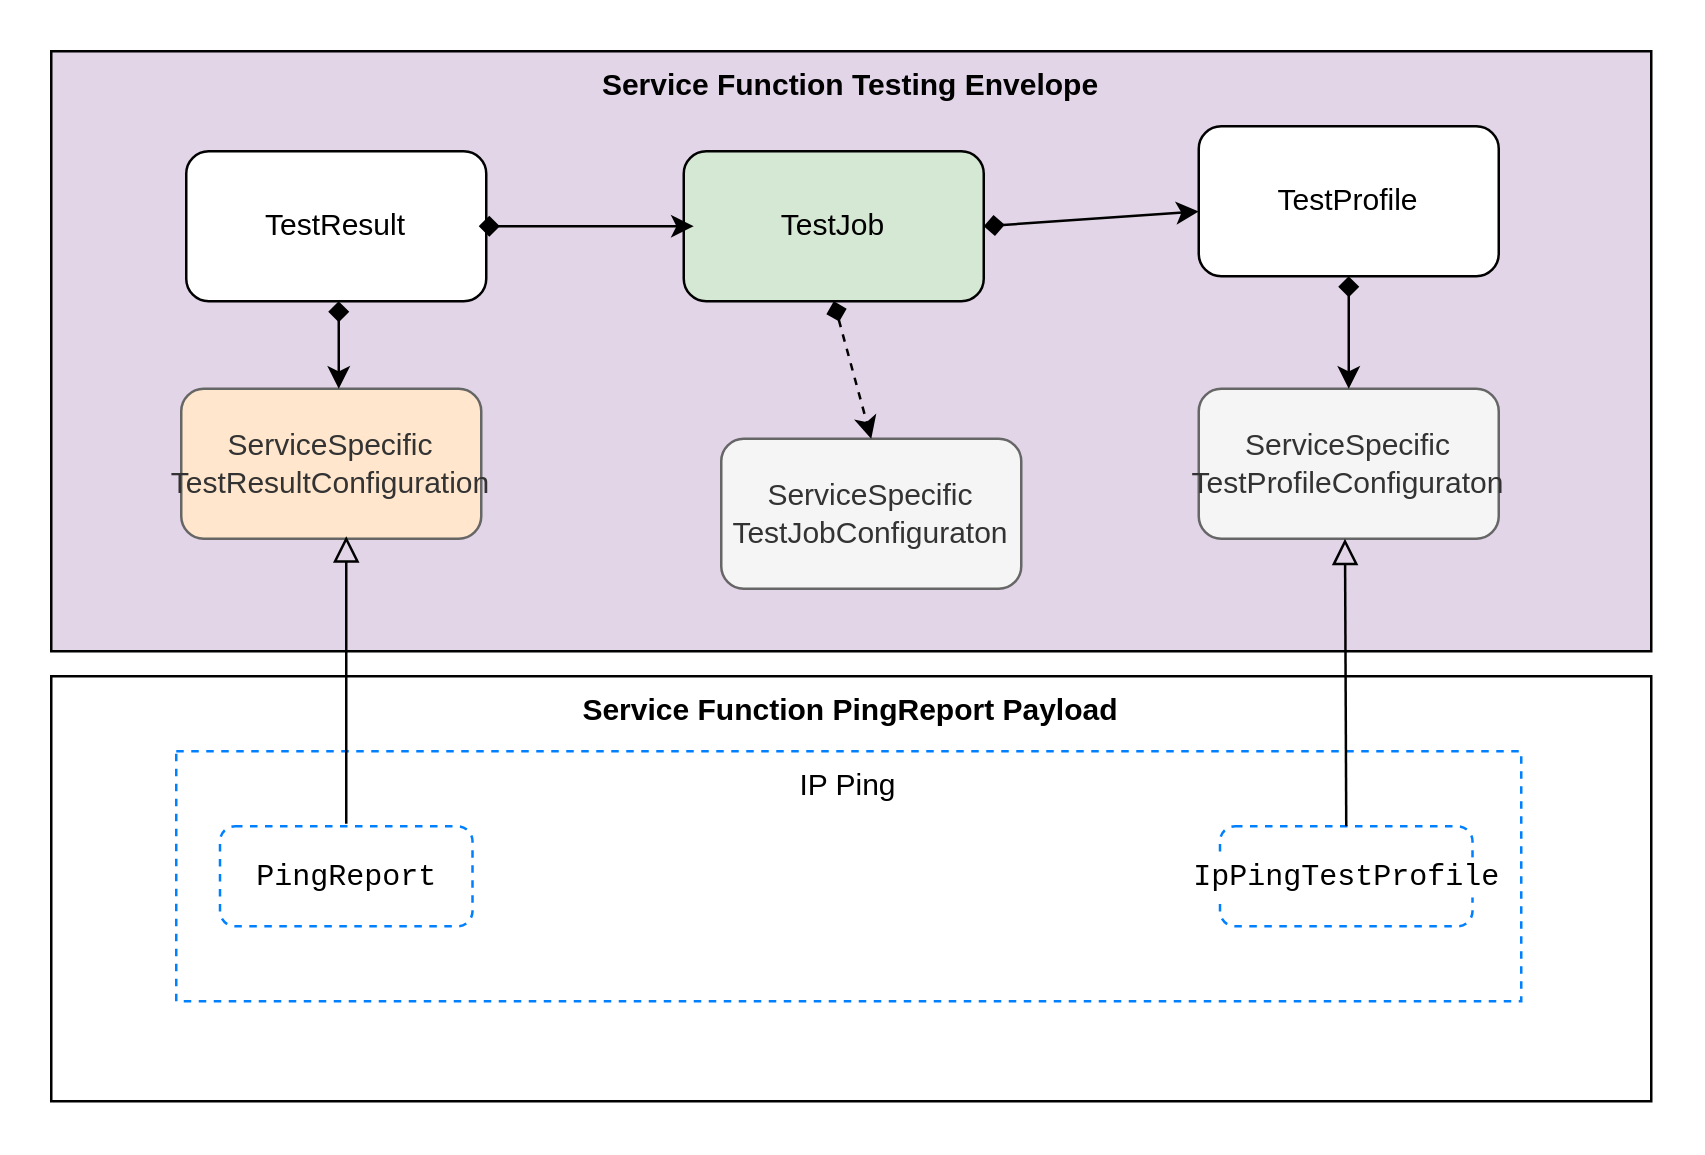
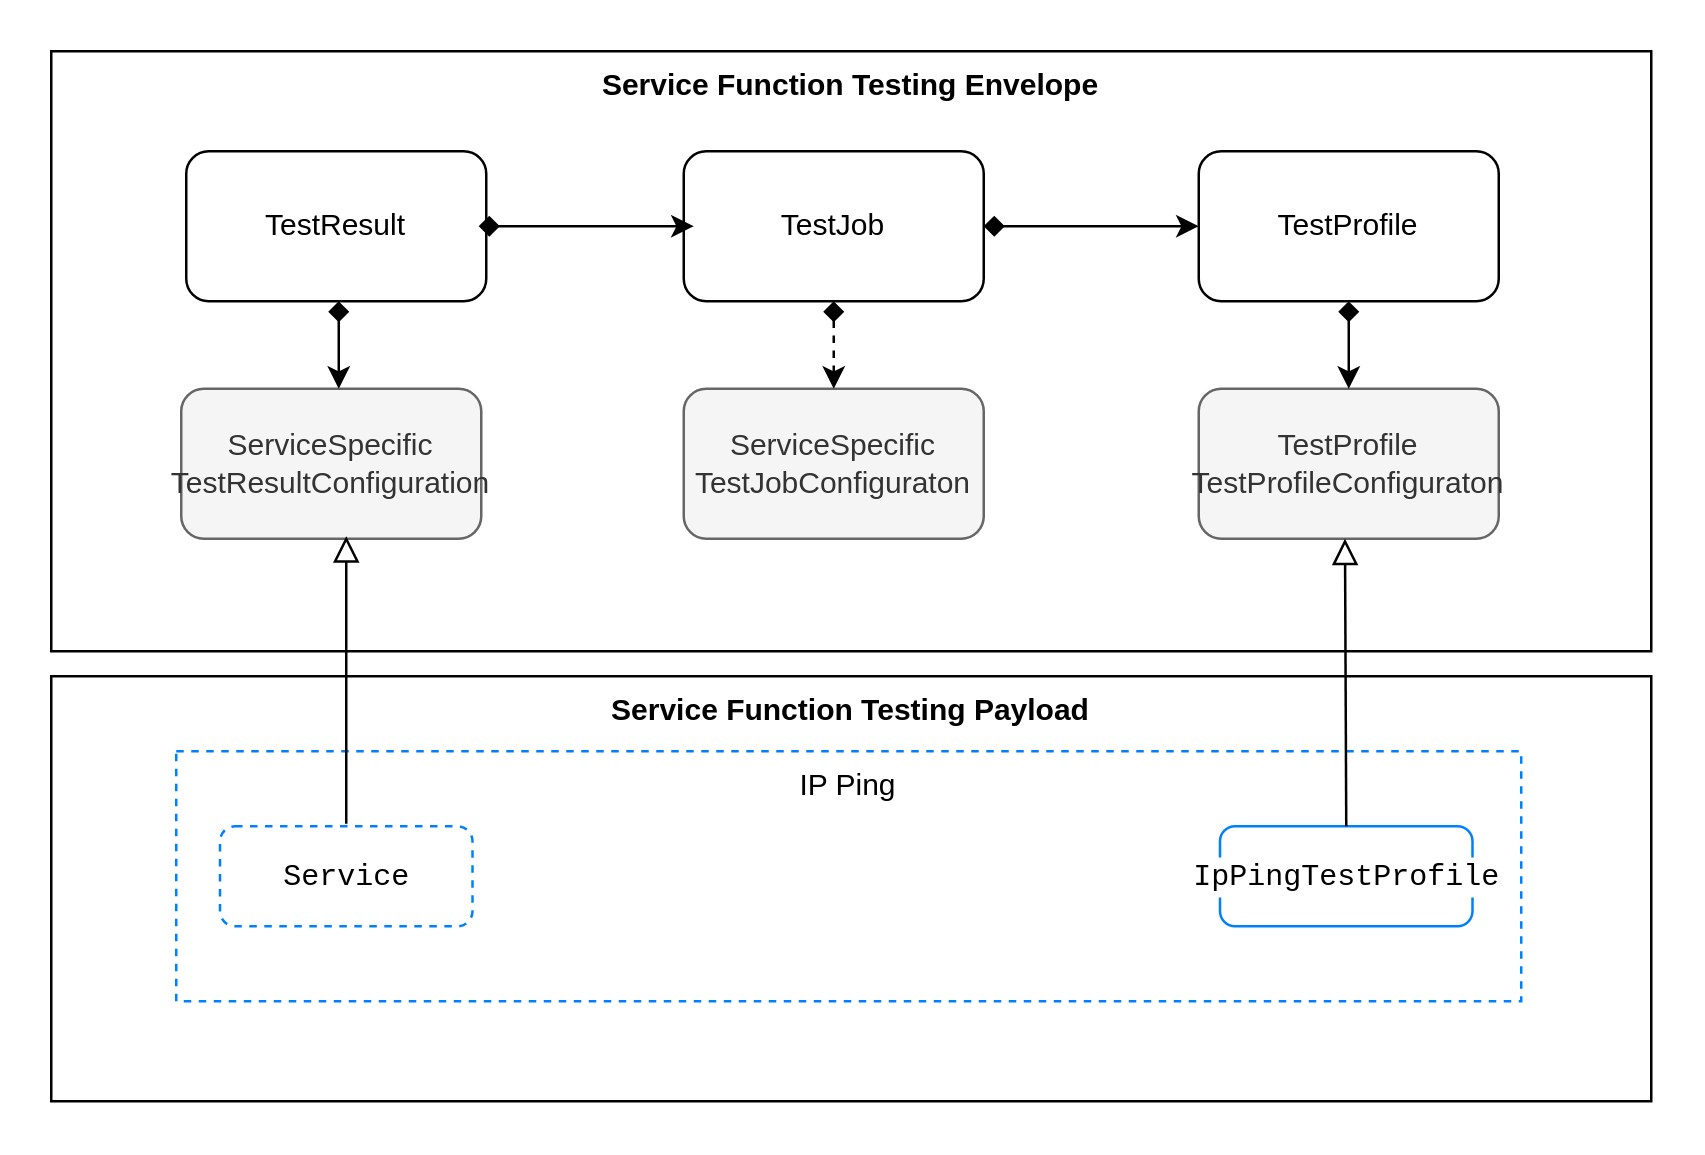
(1349, 201) -> (1349, 226)
(834, 226) -> (834, 226)
(851, 351) -> (851, 351)
(331, 464) -> (331, 464)
(1349, 464) -> (1349, 464)
(871, 514) -> (834, 464)
(851, 712) -> (851, 712)
(348, 876) -> (348, 876)
(1346, 876) -> (1346, 876)
